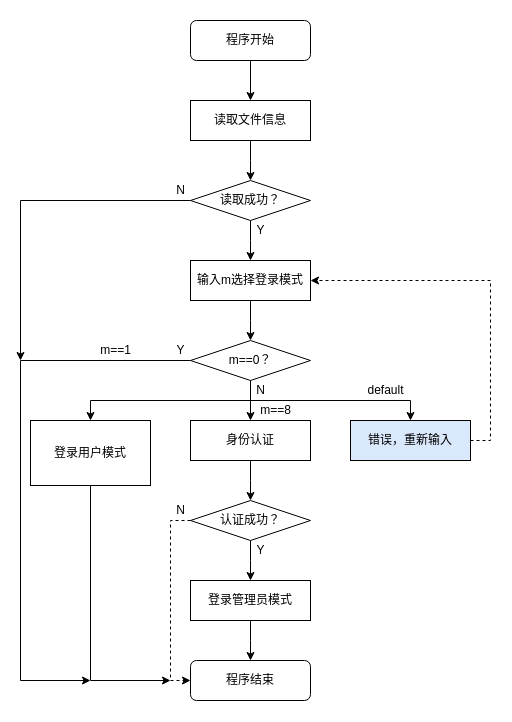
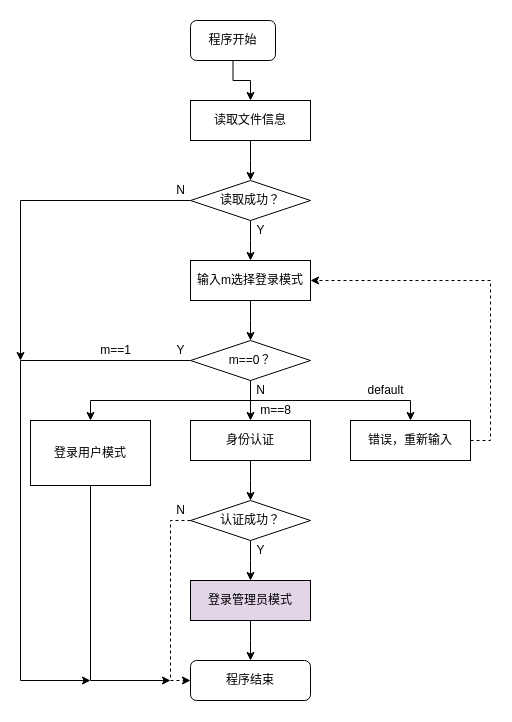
(251, 41) -> (233, 41)
(411, 441) -> (411, 441)
(251, 601) -> (251, 601)
